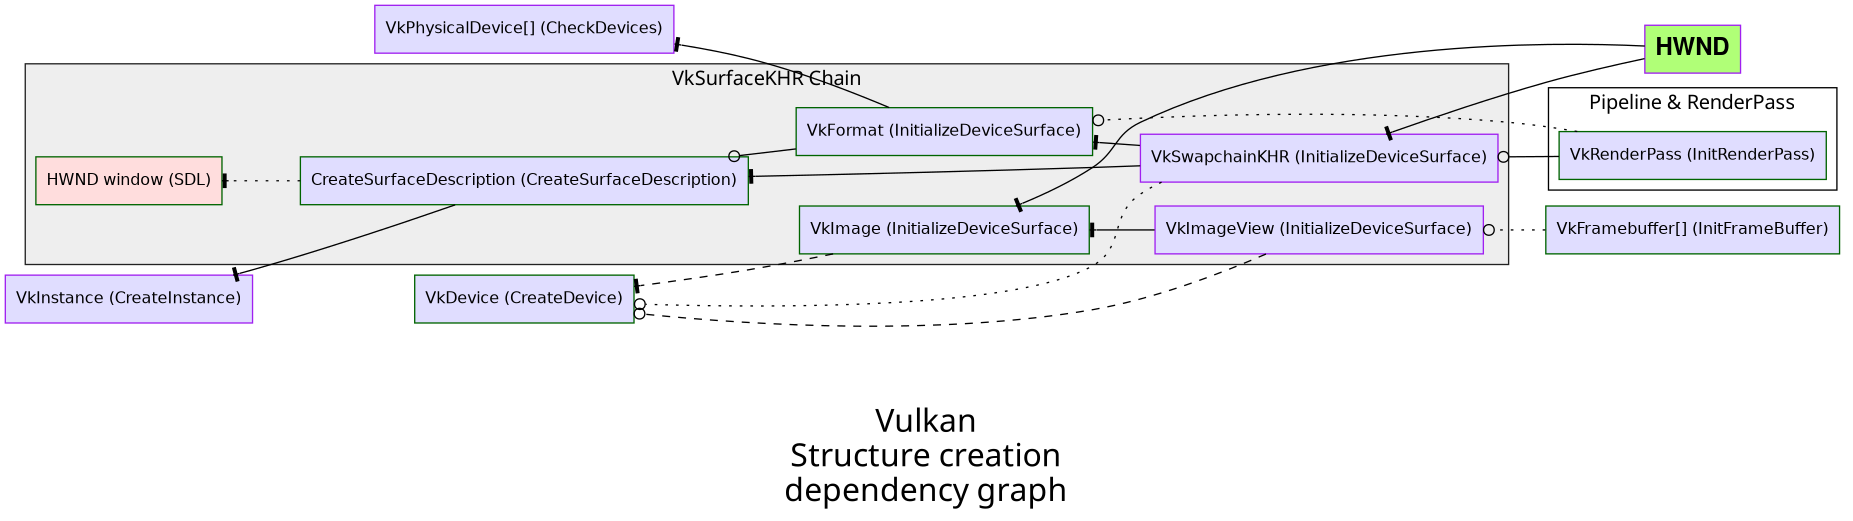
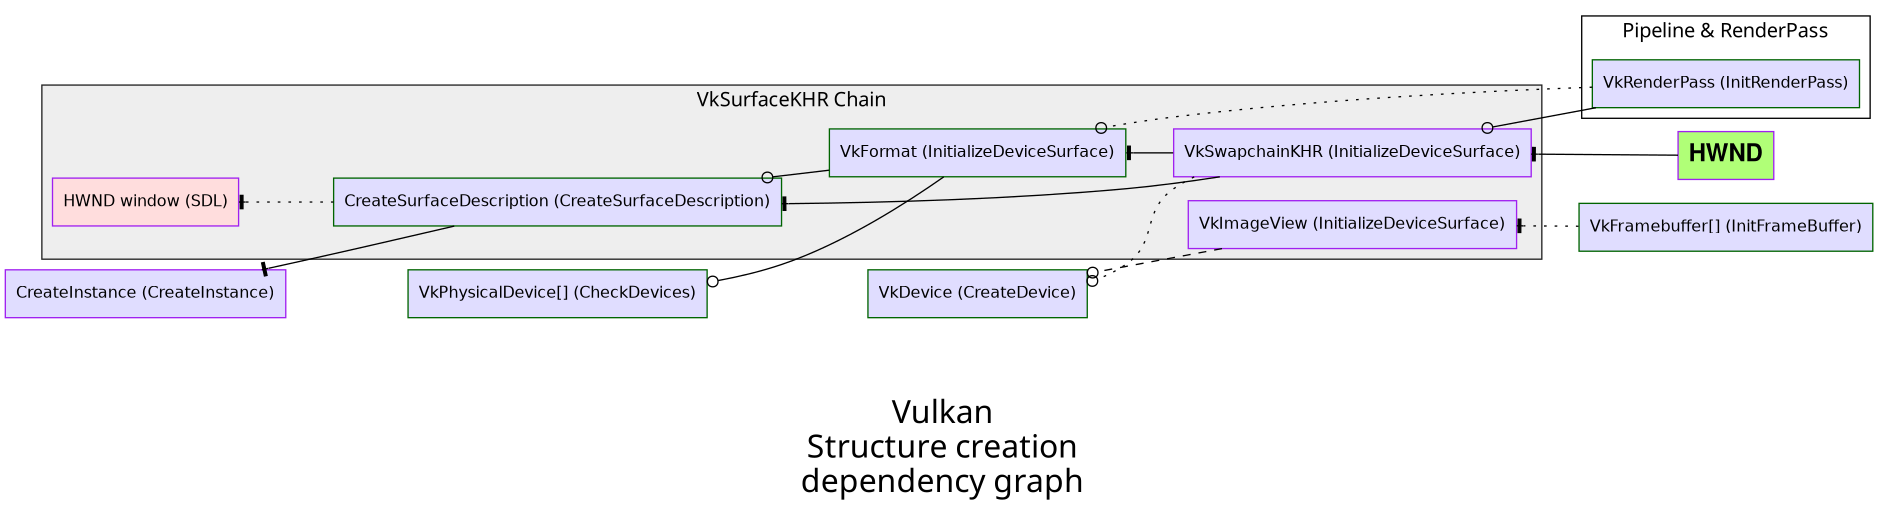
(524, 29) -> (558, 294)
(798, 73) -> (836, 241)
(129, 181) -> (146, 202)
(944, 230) -> none
(1520, 230) -> (1551, 226)
(129, 299) -> (146, 294)
